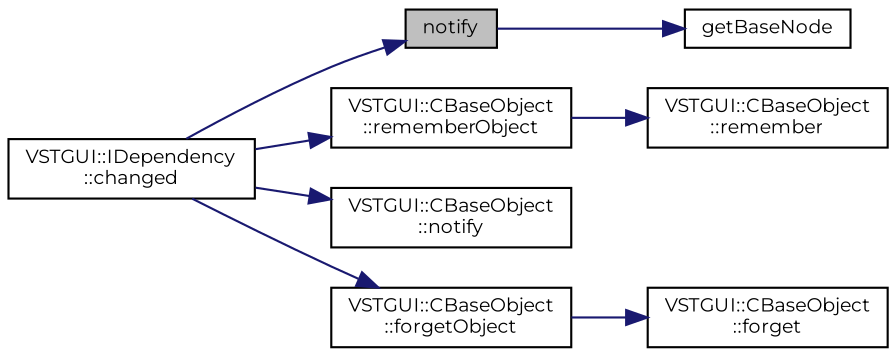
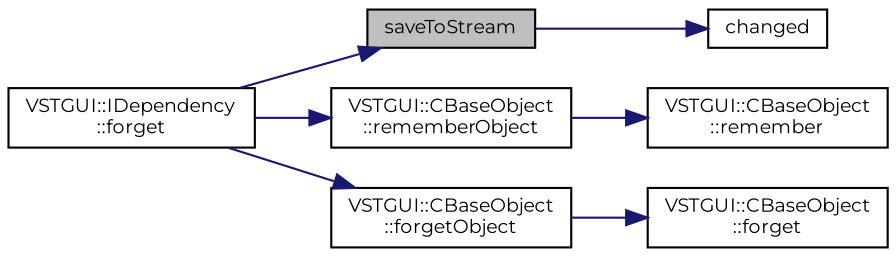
(451, 29) -> (451, 29)
(768, 29) -> (768, 29)
(132, 169) -> (132, 118)
(451, 218) -> none
